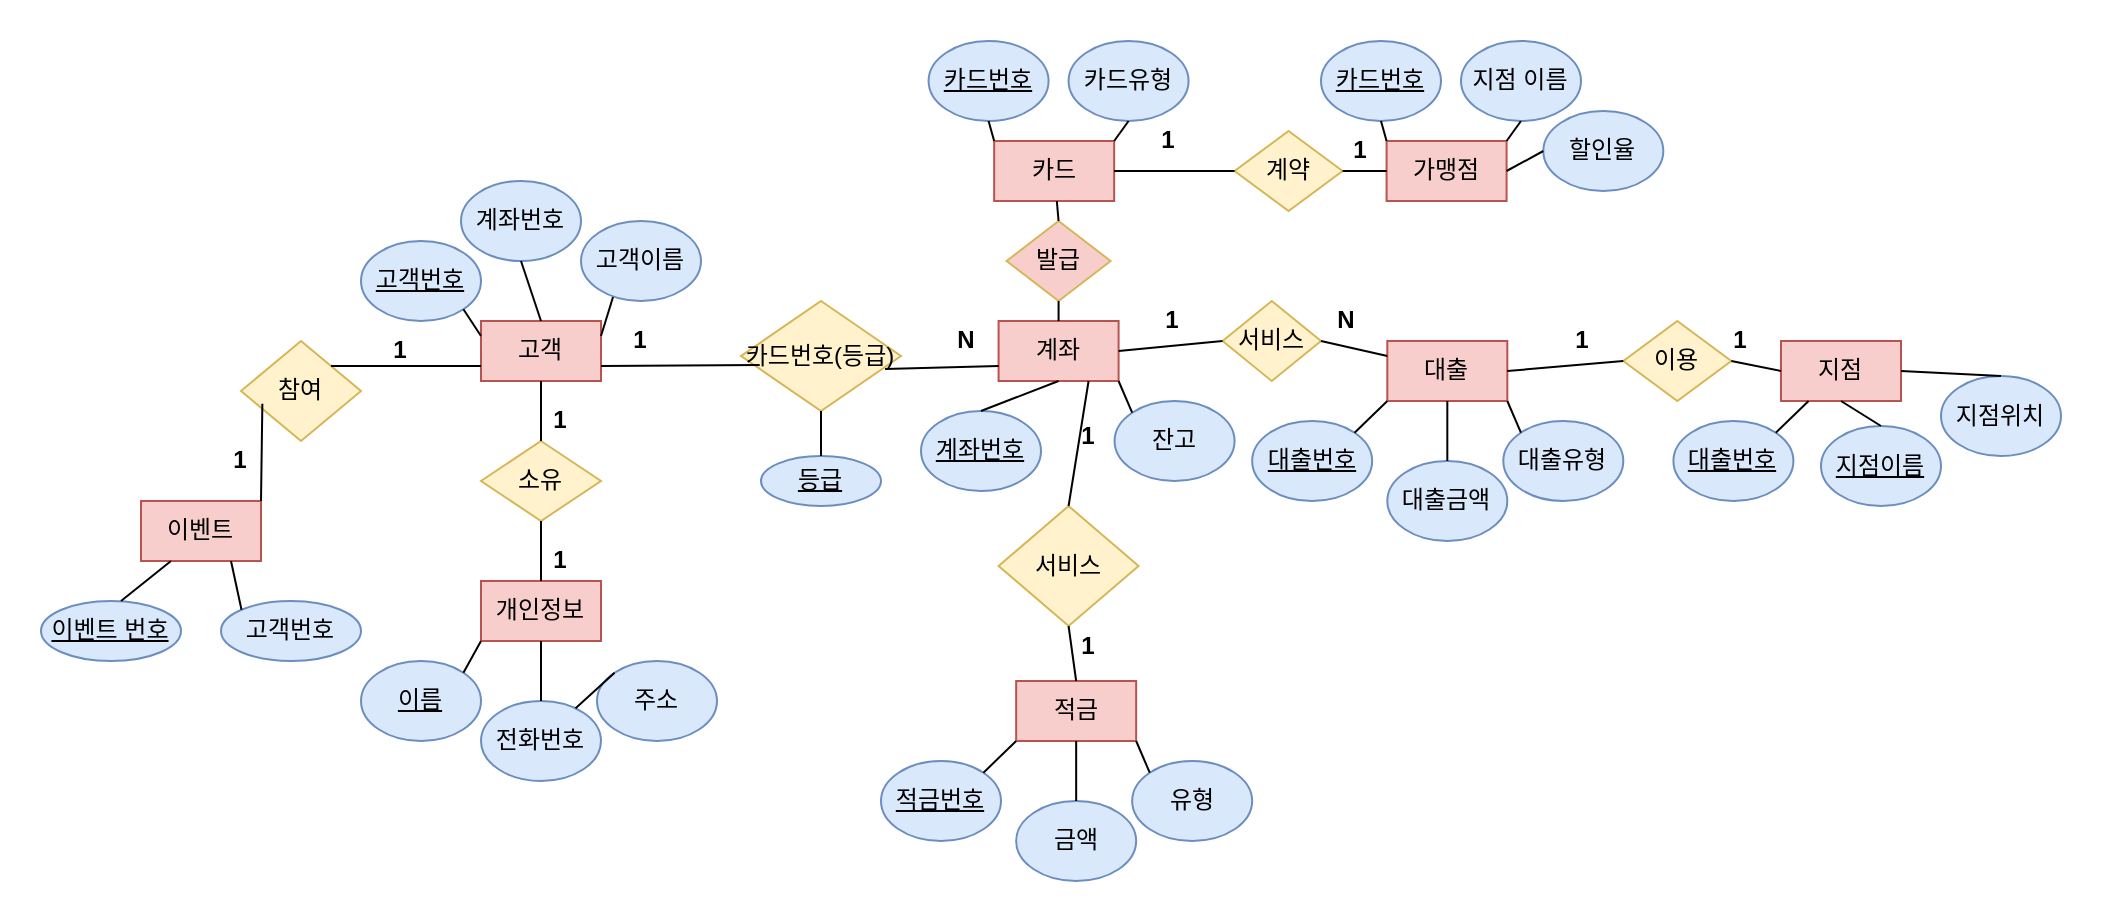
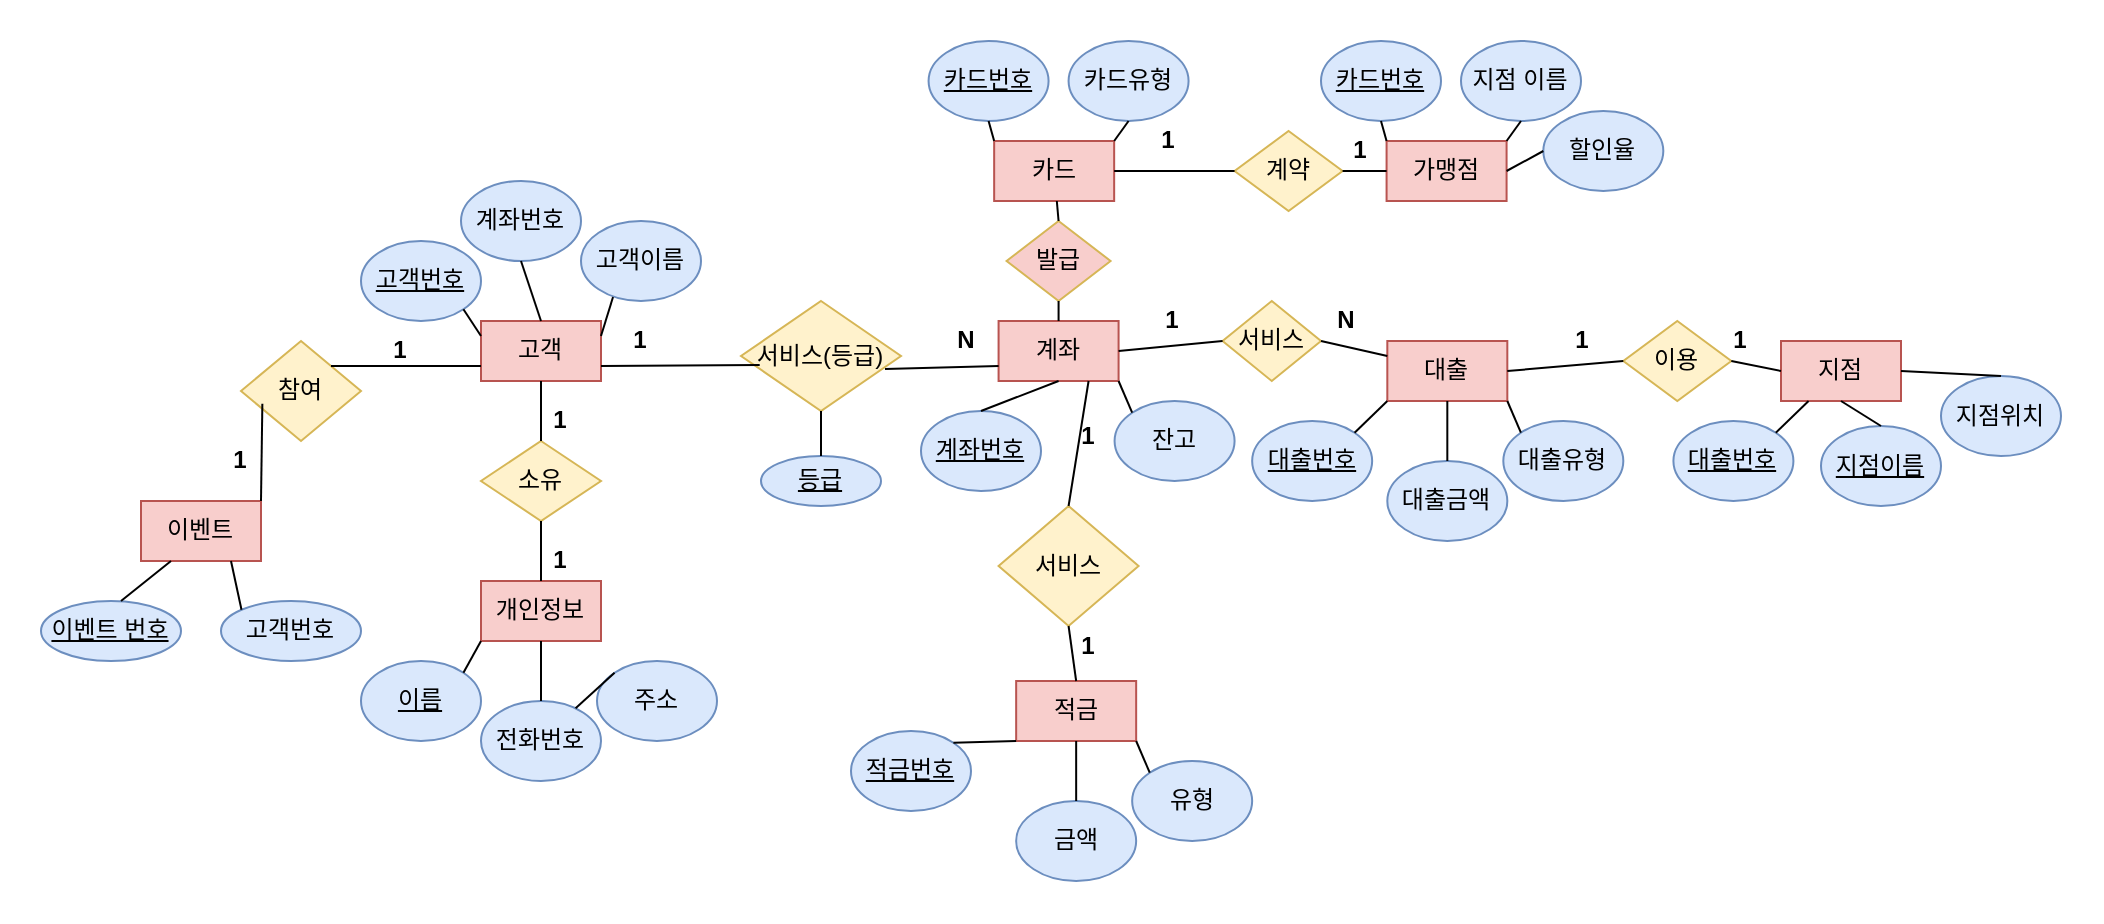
(821, 357) -> (821, 357)
(941, 801) -> (911, 771)
